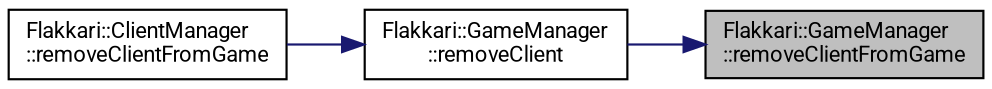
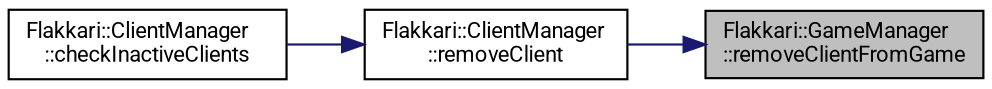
(148, 45) -> (148, 45)
(496, 45) -> (496, 45)
